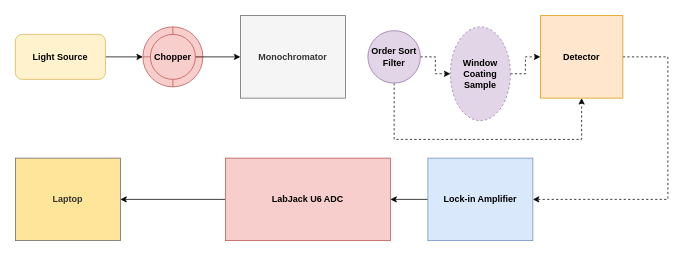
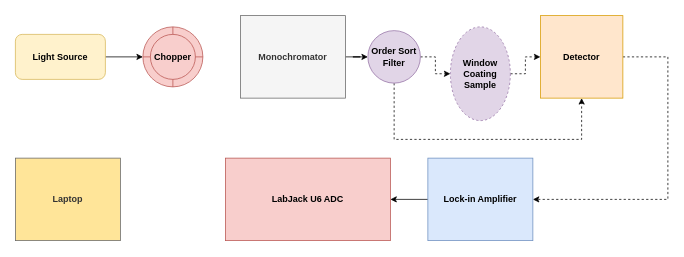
(234, 57) -> none
none -> (357, 57)
(175, 199) -> none
